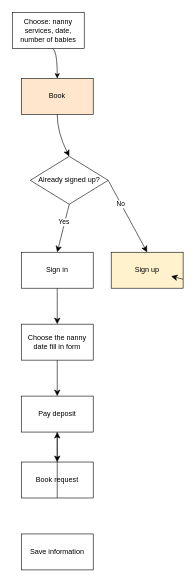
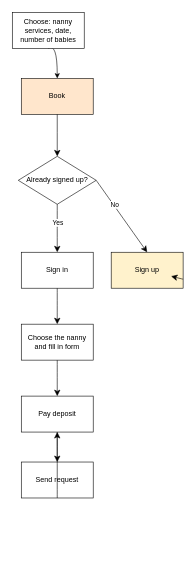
(69, 180) -> (57, 180)
(57, 342) -> (57, 342)
(57, 480) -> (57, 480)
(57, 552) -> none
